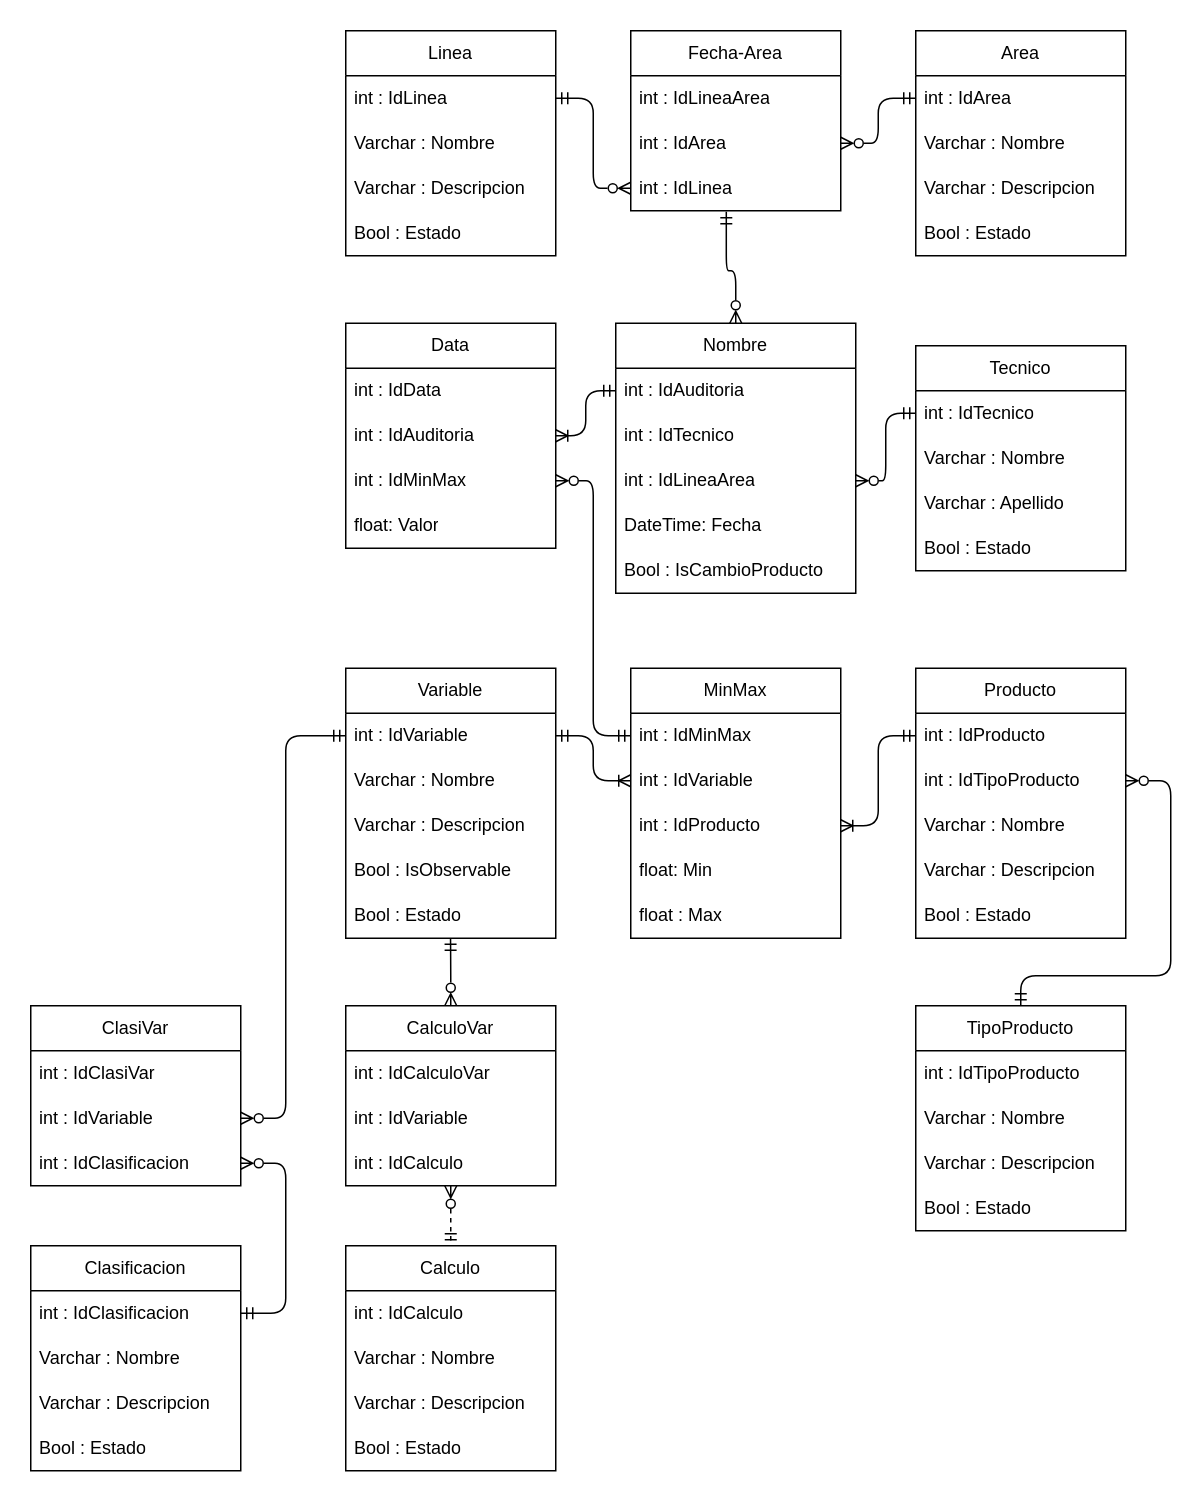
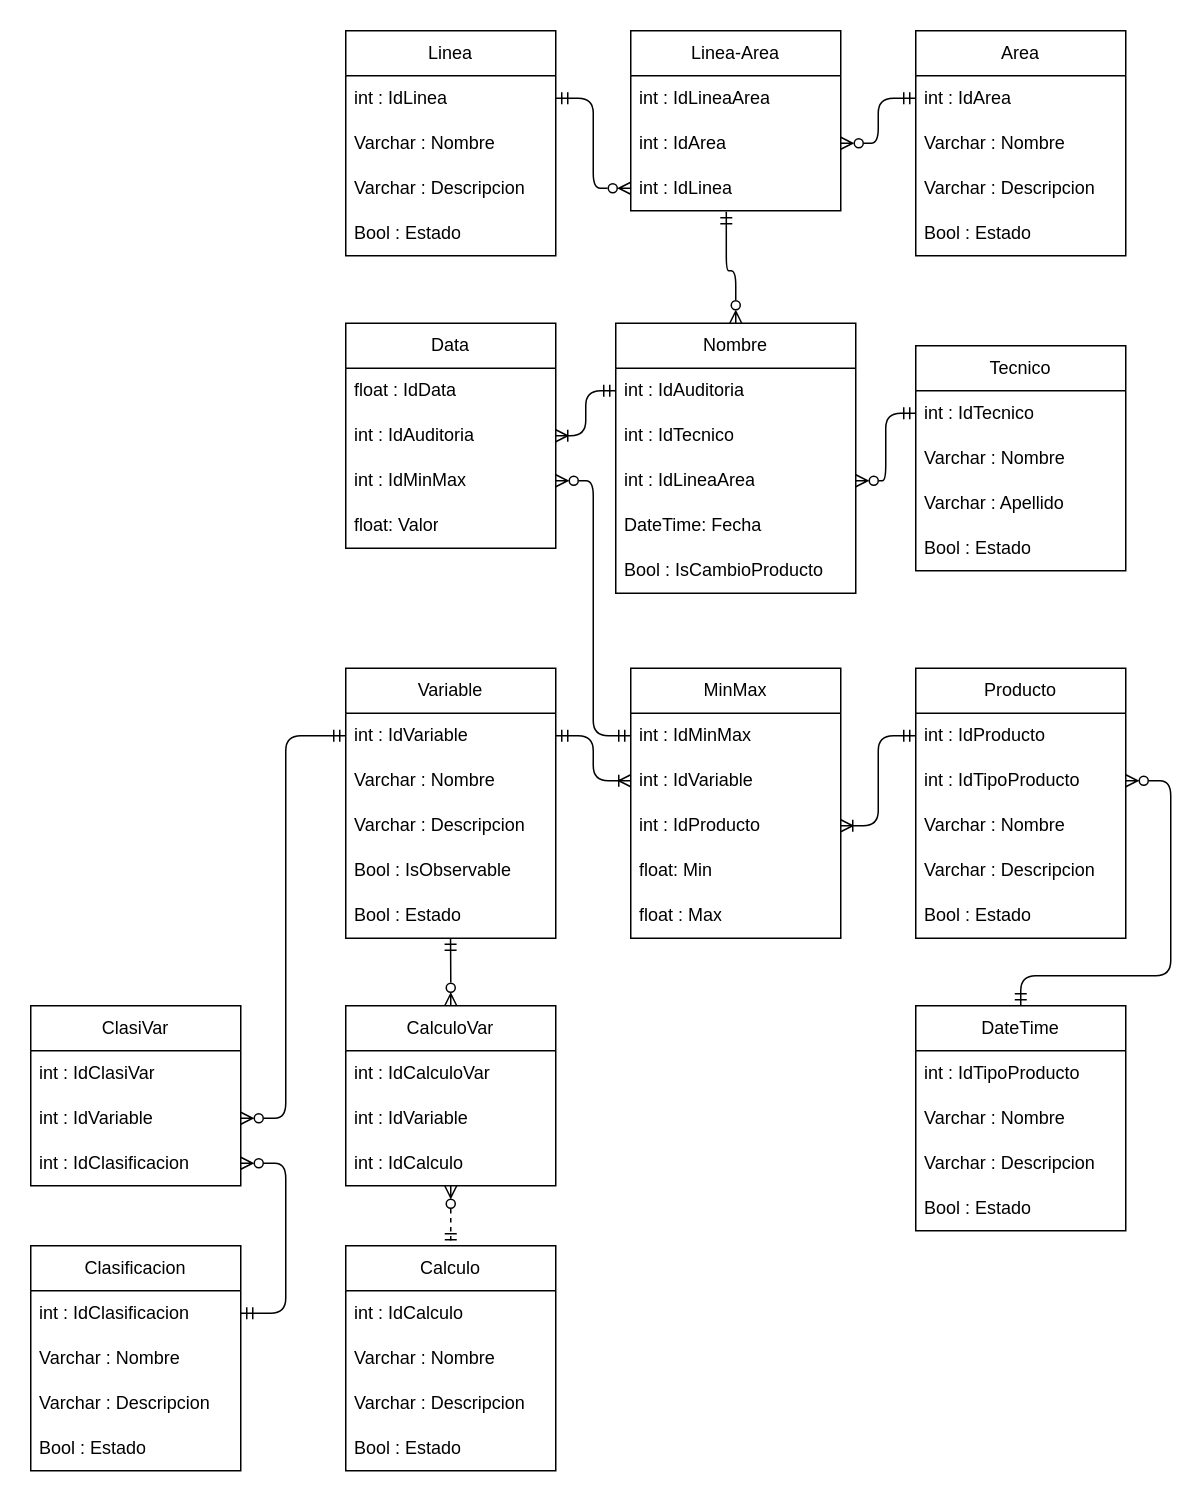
(736, 53) -> (736, 53)
(406, 391) -> (416, 391)
(1021, 1028) -> (1021, 1028)
